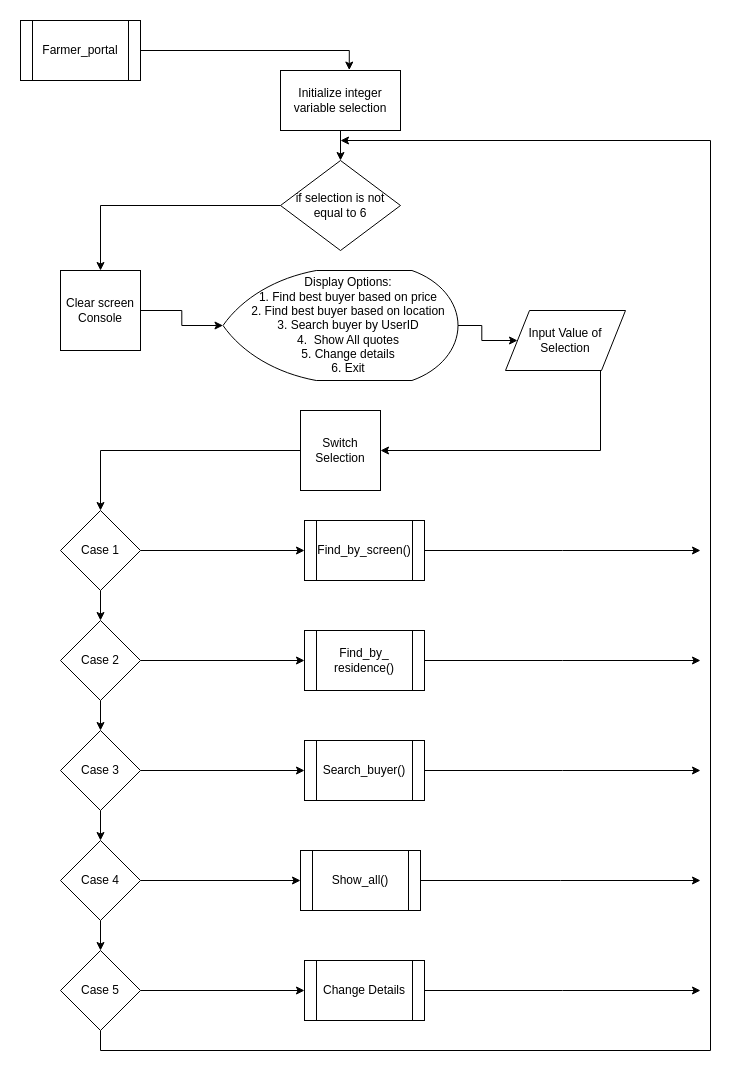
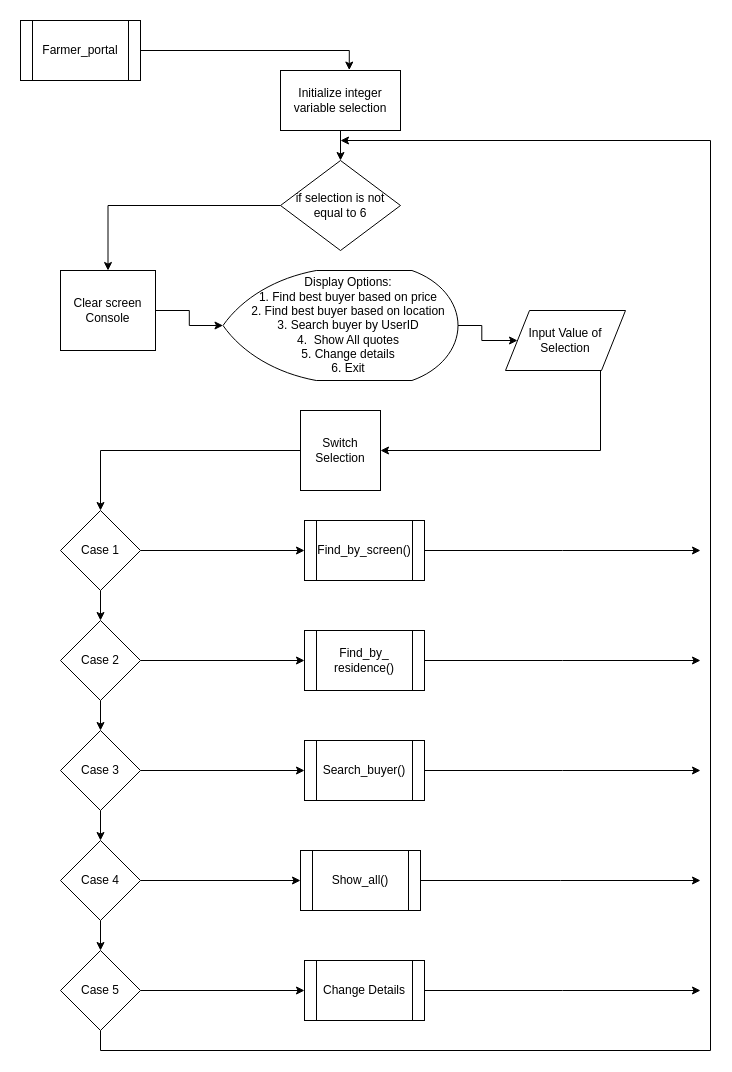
(101, 311) -> (108, 311)
